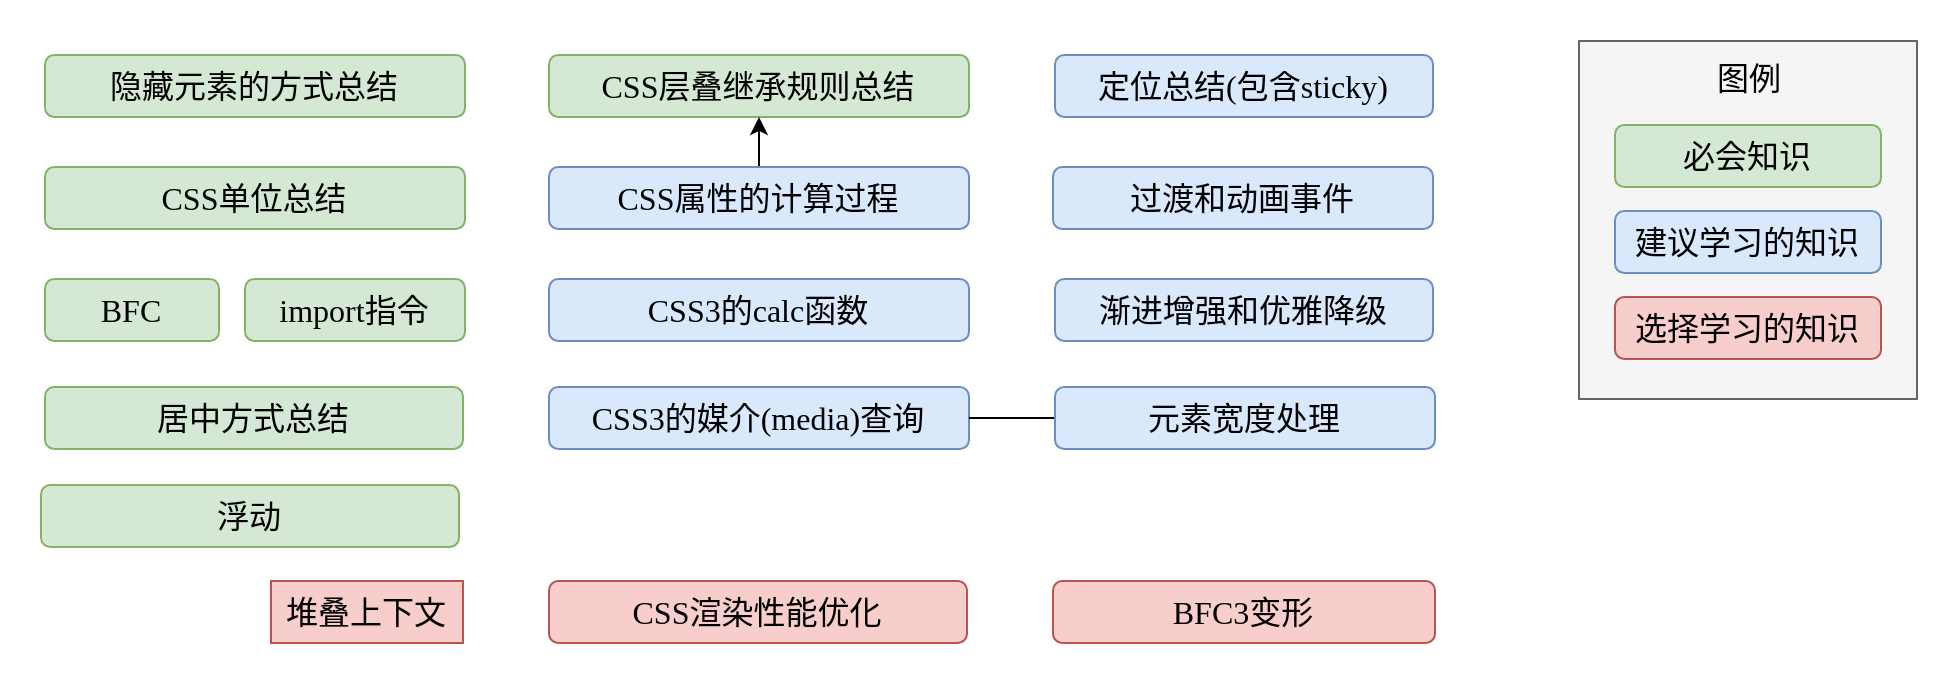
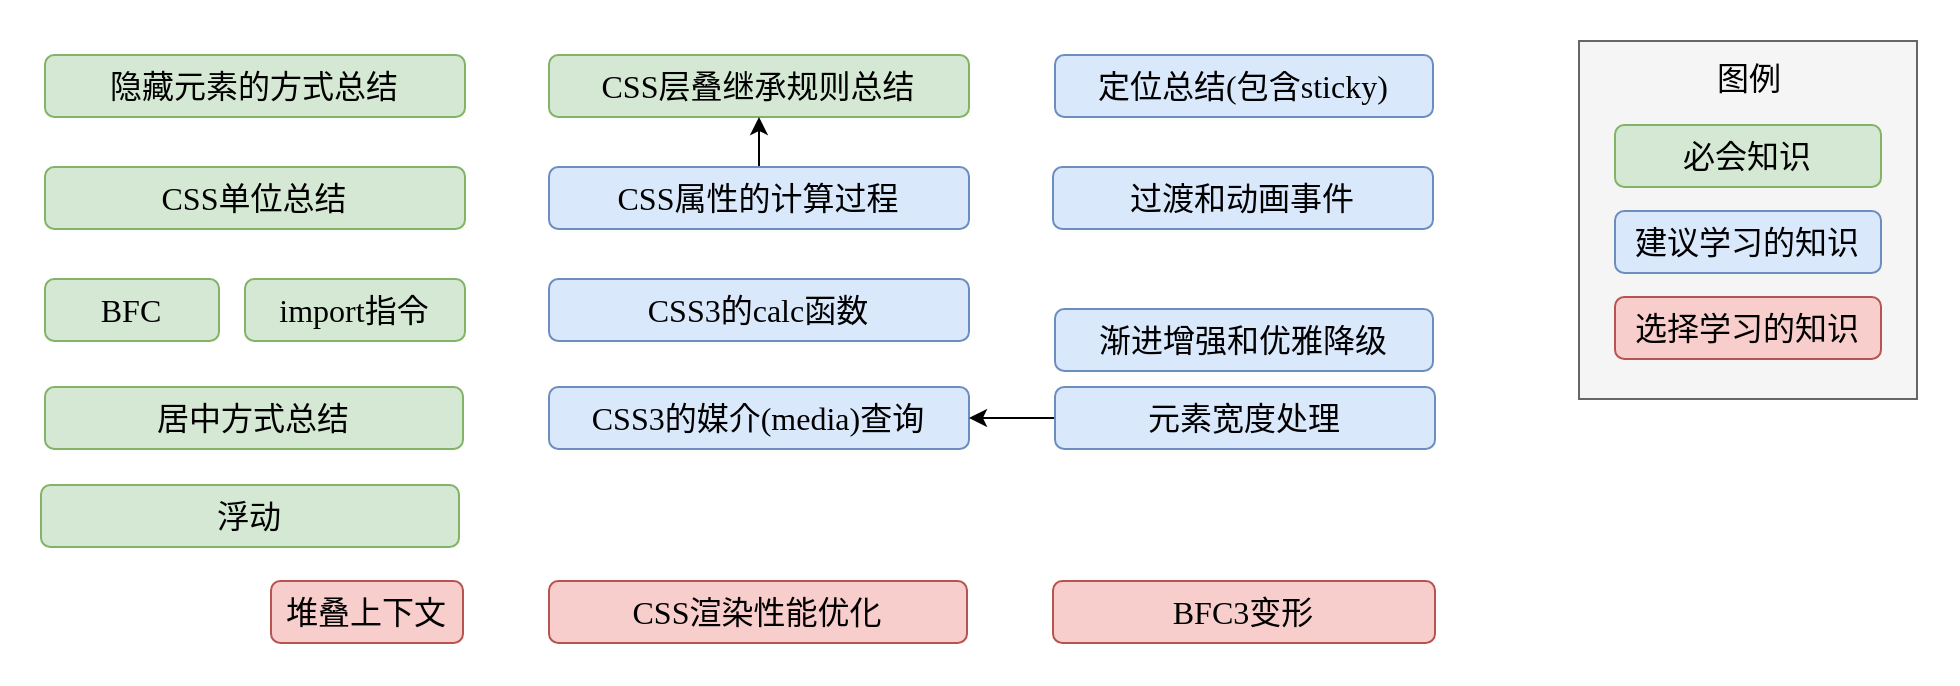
(1244, 310) -> (1244, 340)
(977, 418) -> (984, 418)
(367, 612) -> (367, 612)
